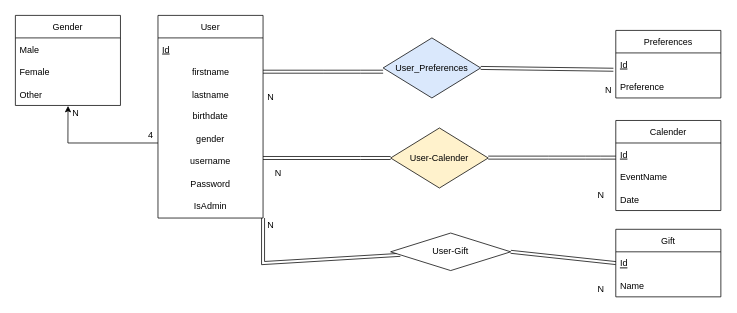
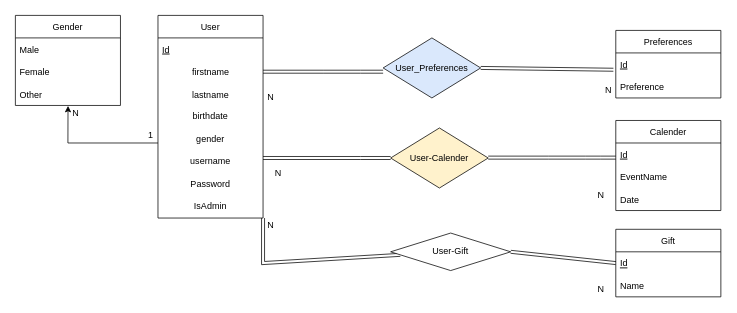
(151, 135) -> (151, 135)
